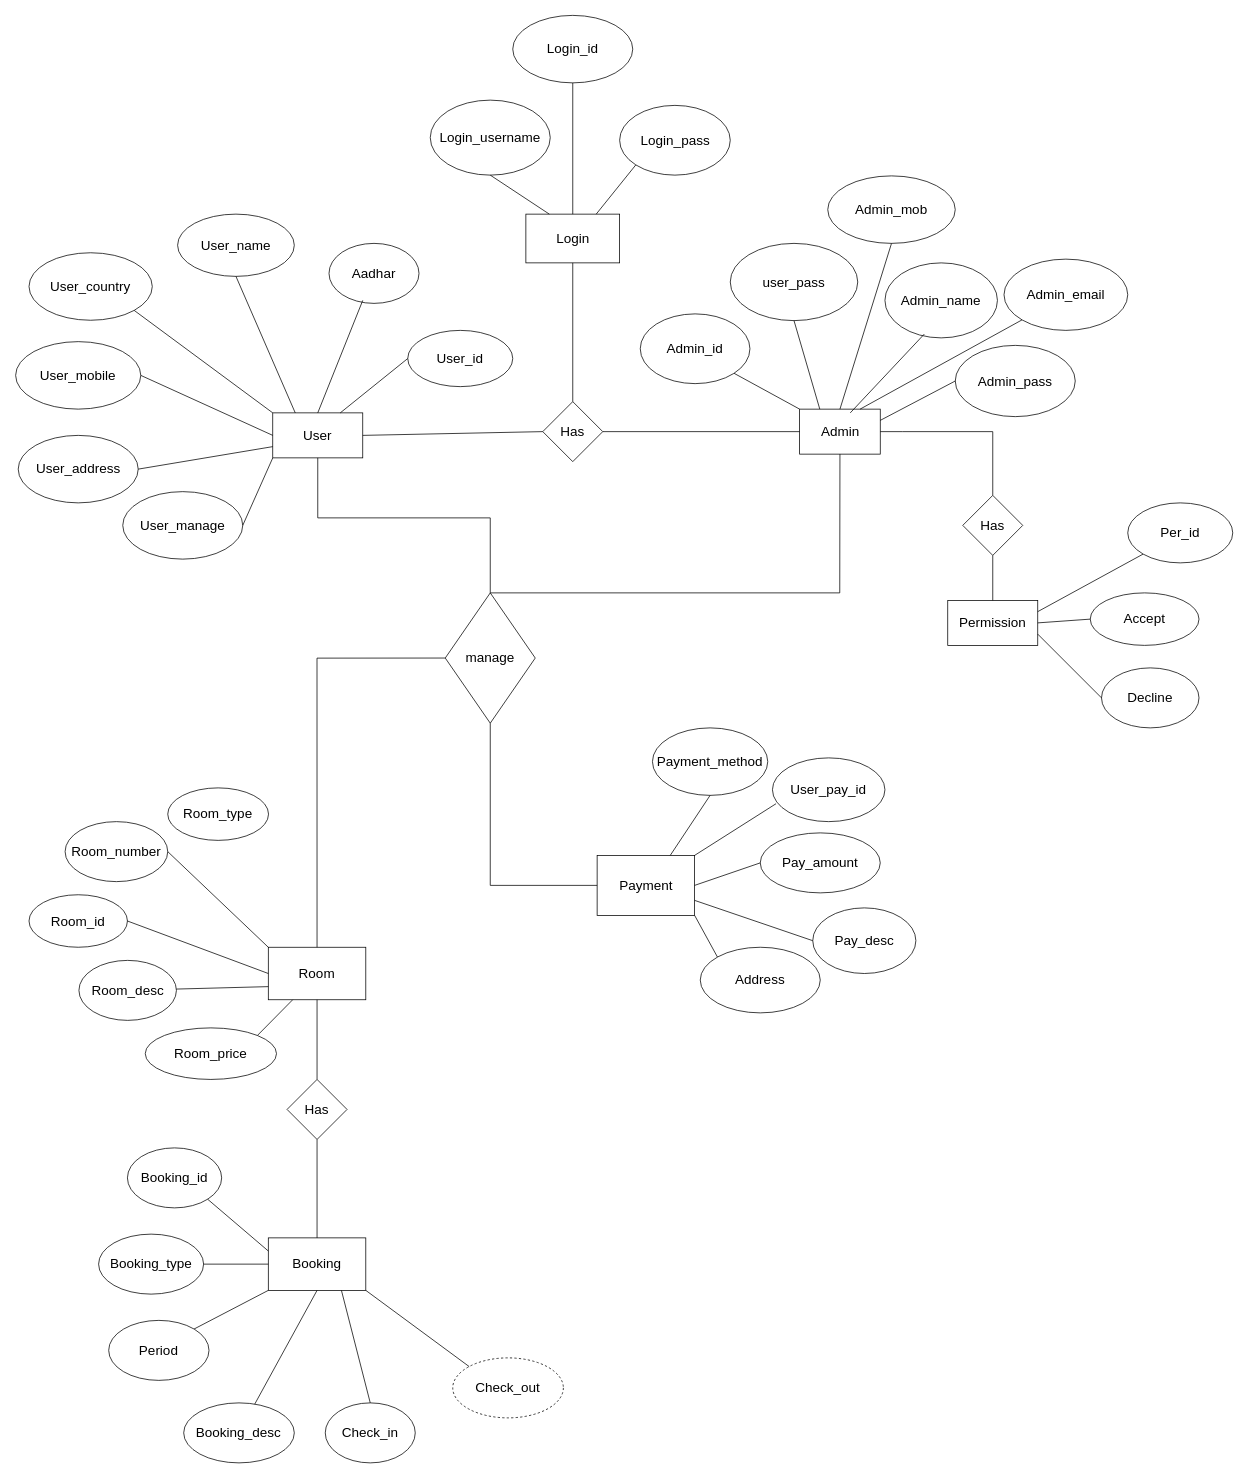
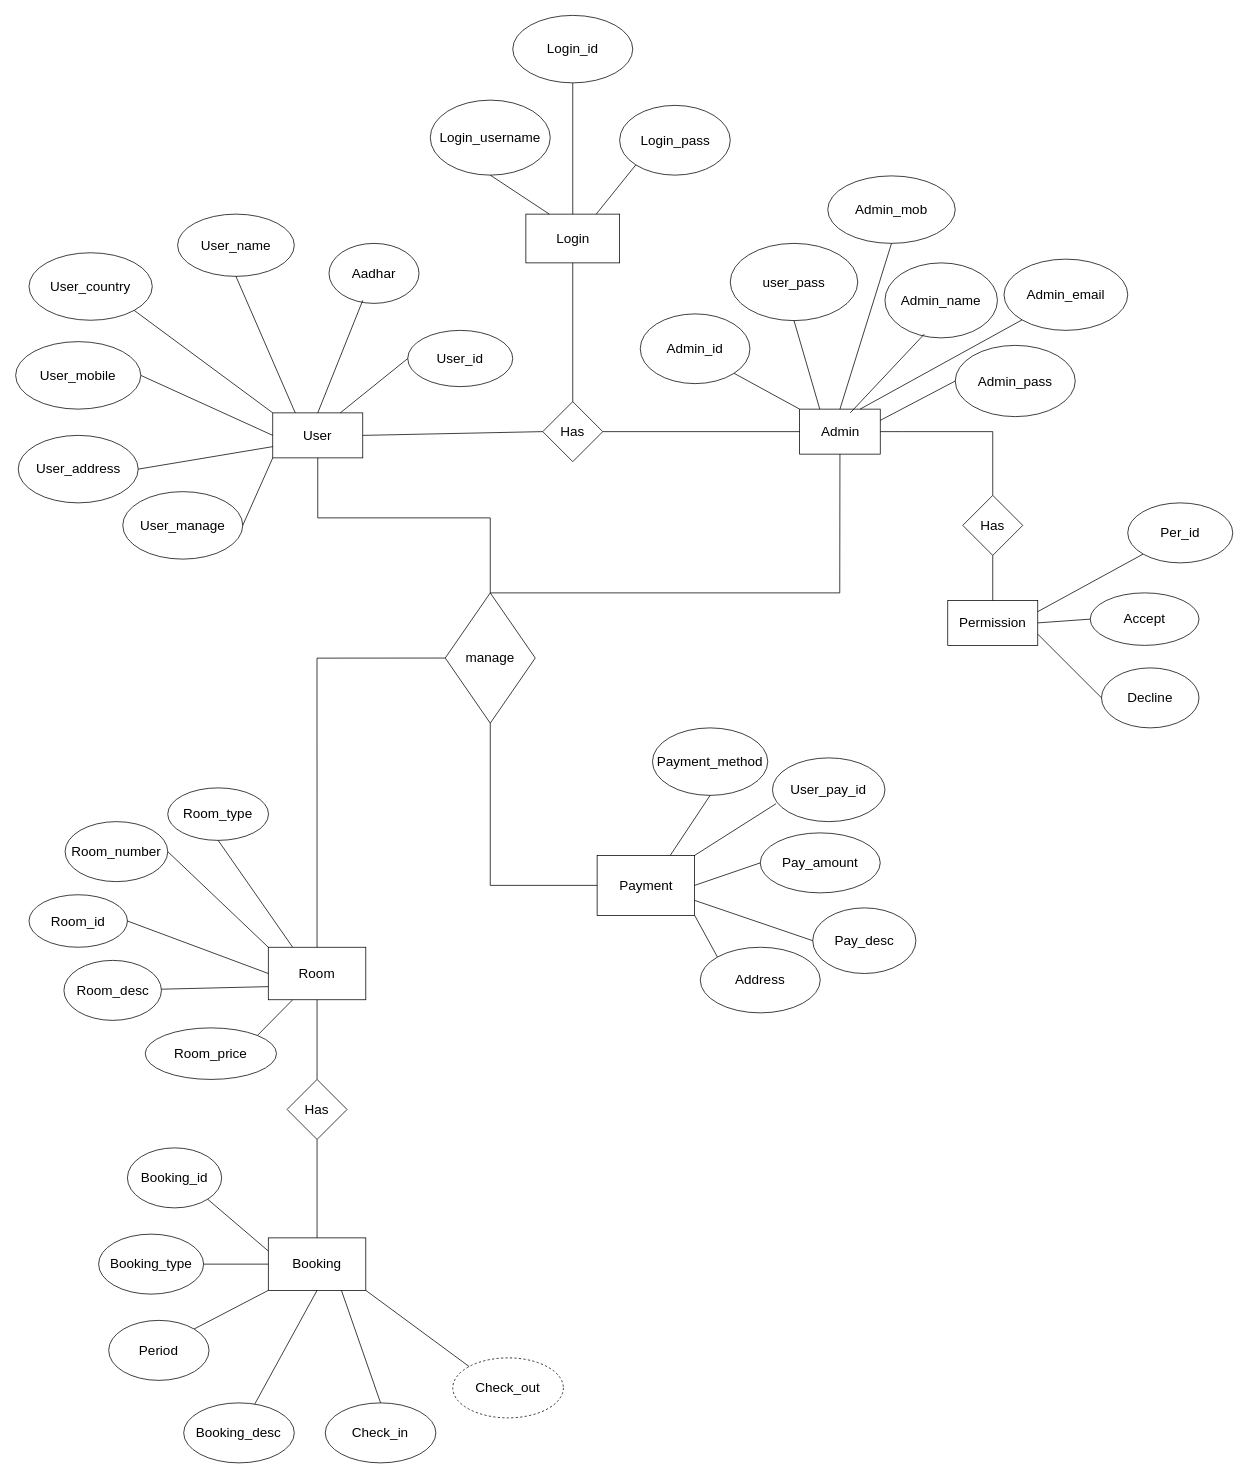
none -> (255, 894)
(128, 990) -> (113, 990)
(370, 1433) -> (380, 1433)
